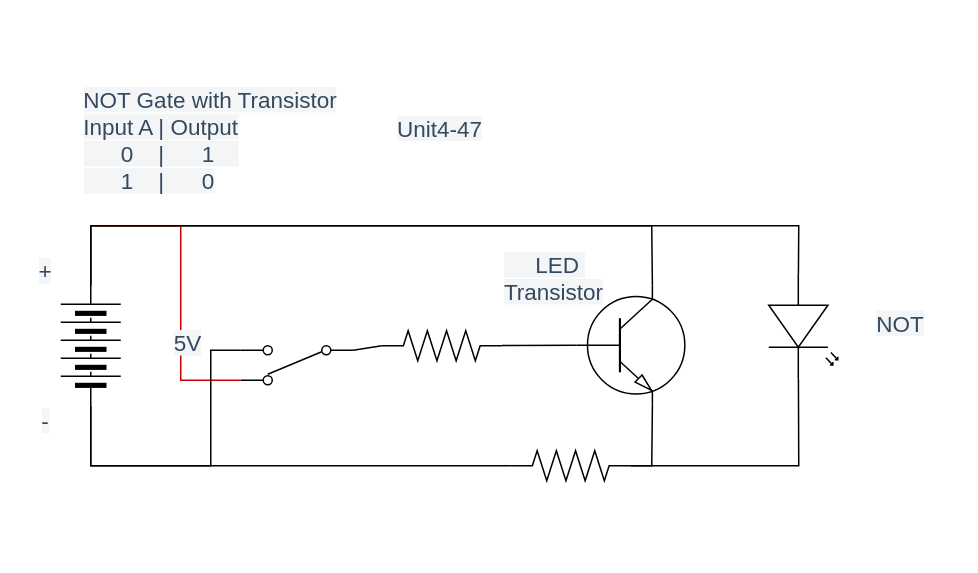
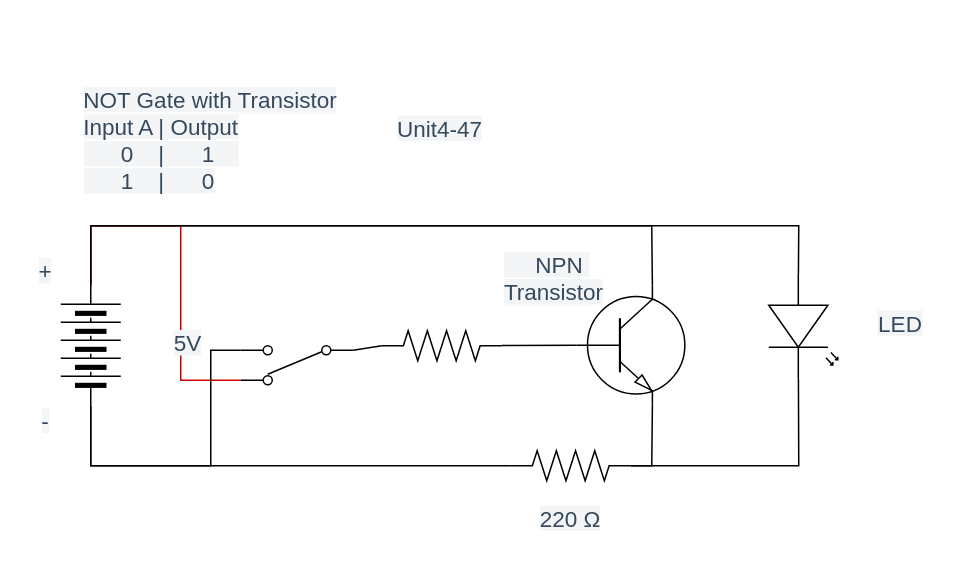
(554, 278) -> (554, 278)
(901, 323) -> (901, 323)
none -> (571, 518)
